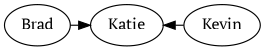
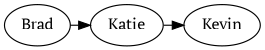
(180, 25) -> (168, 25)
